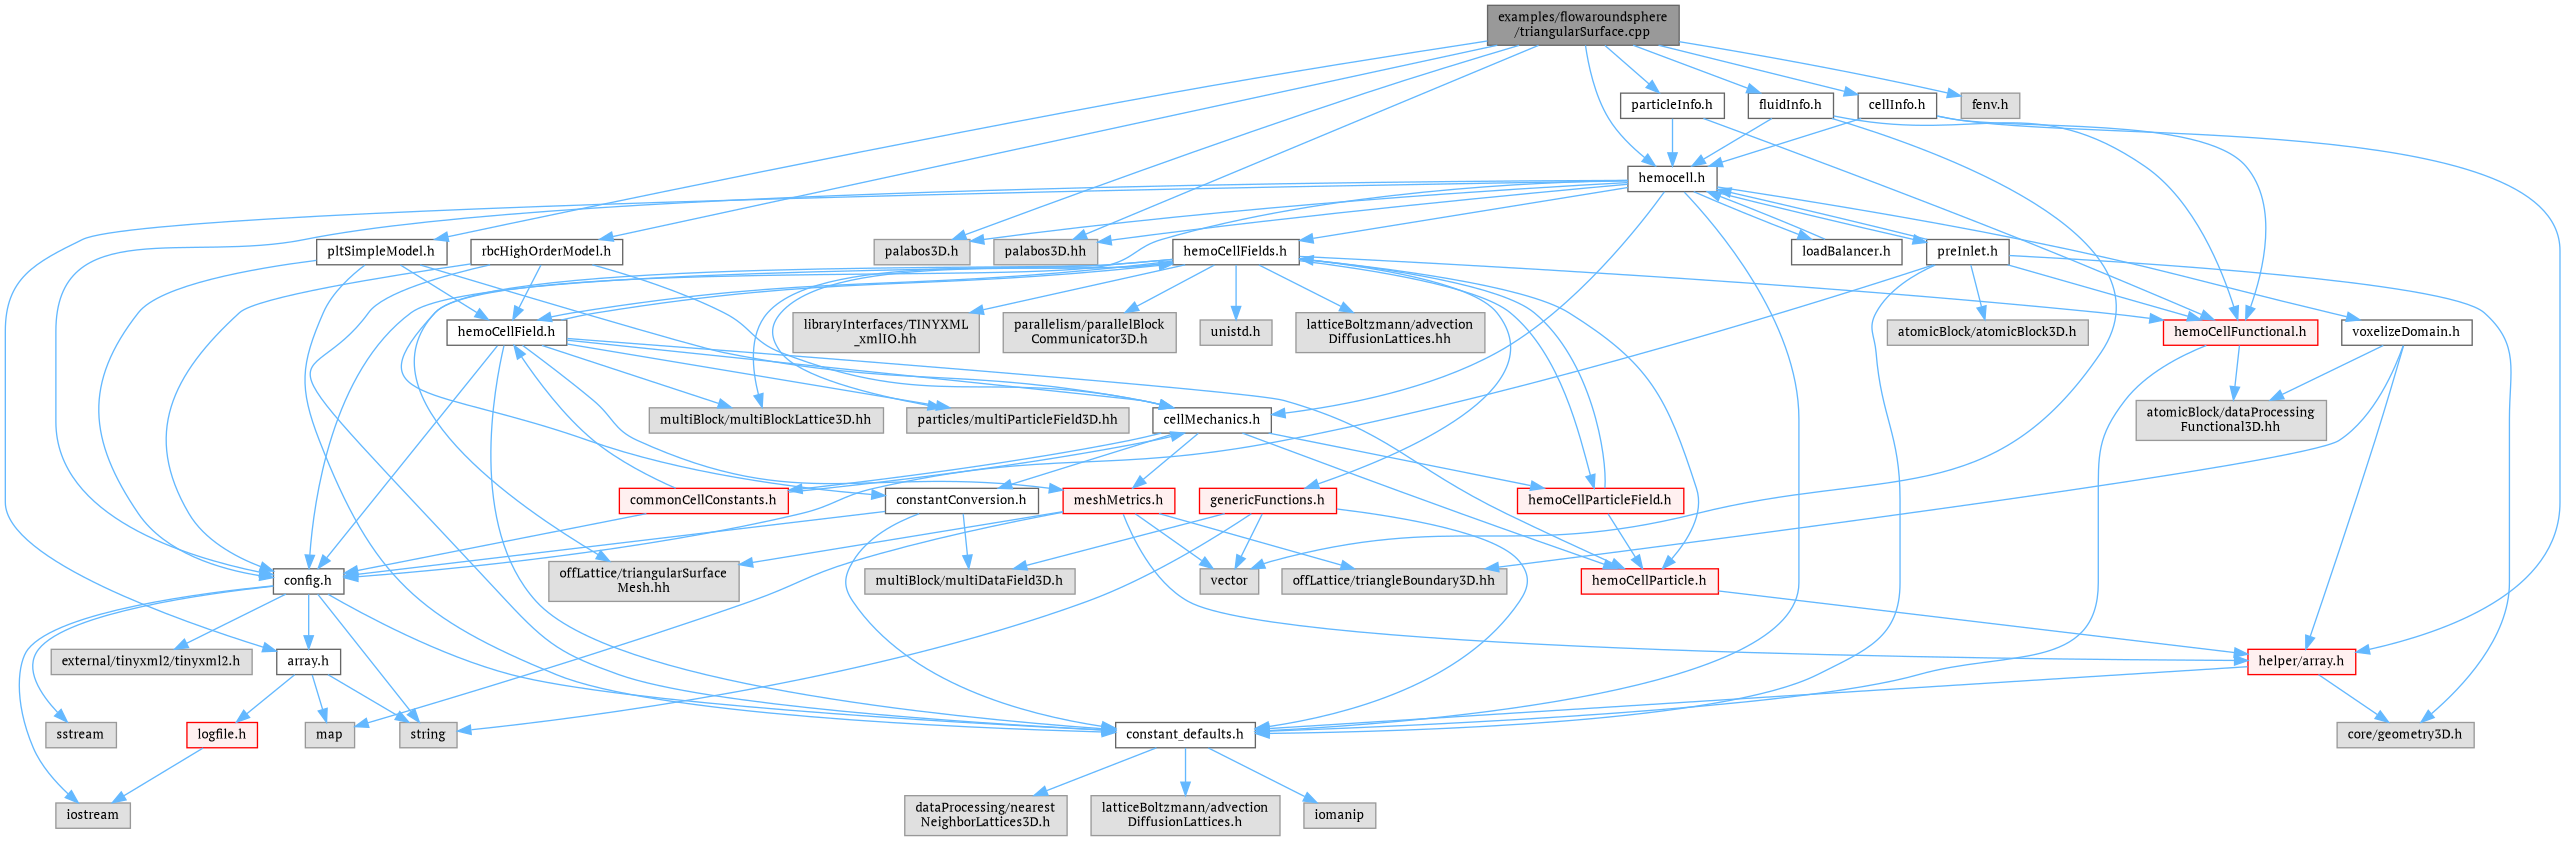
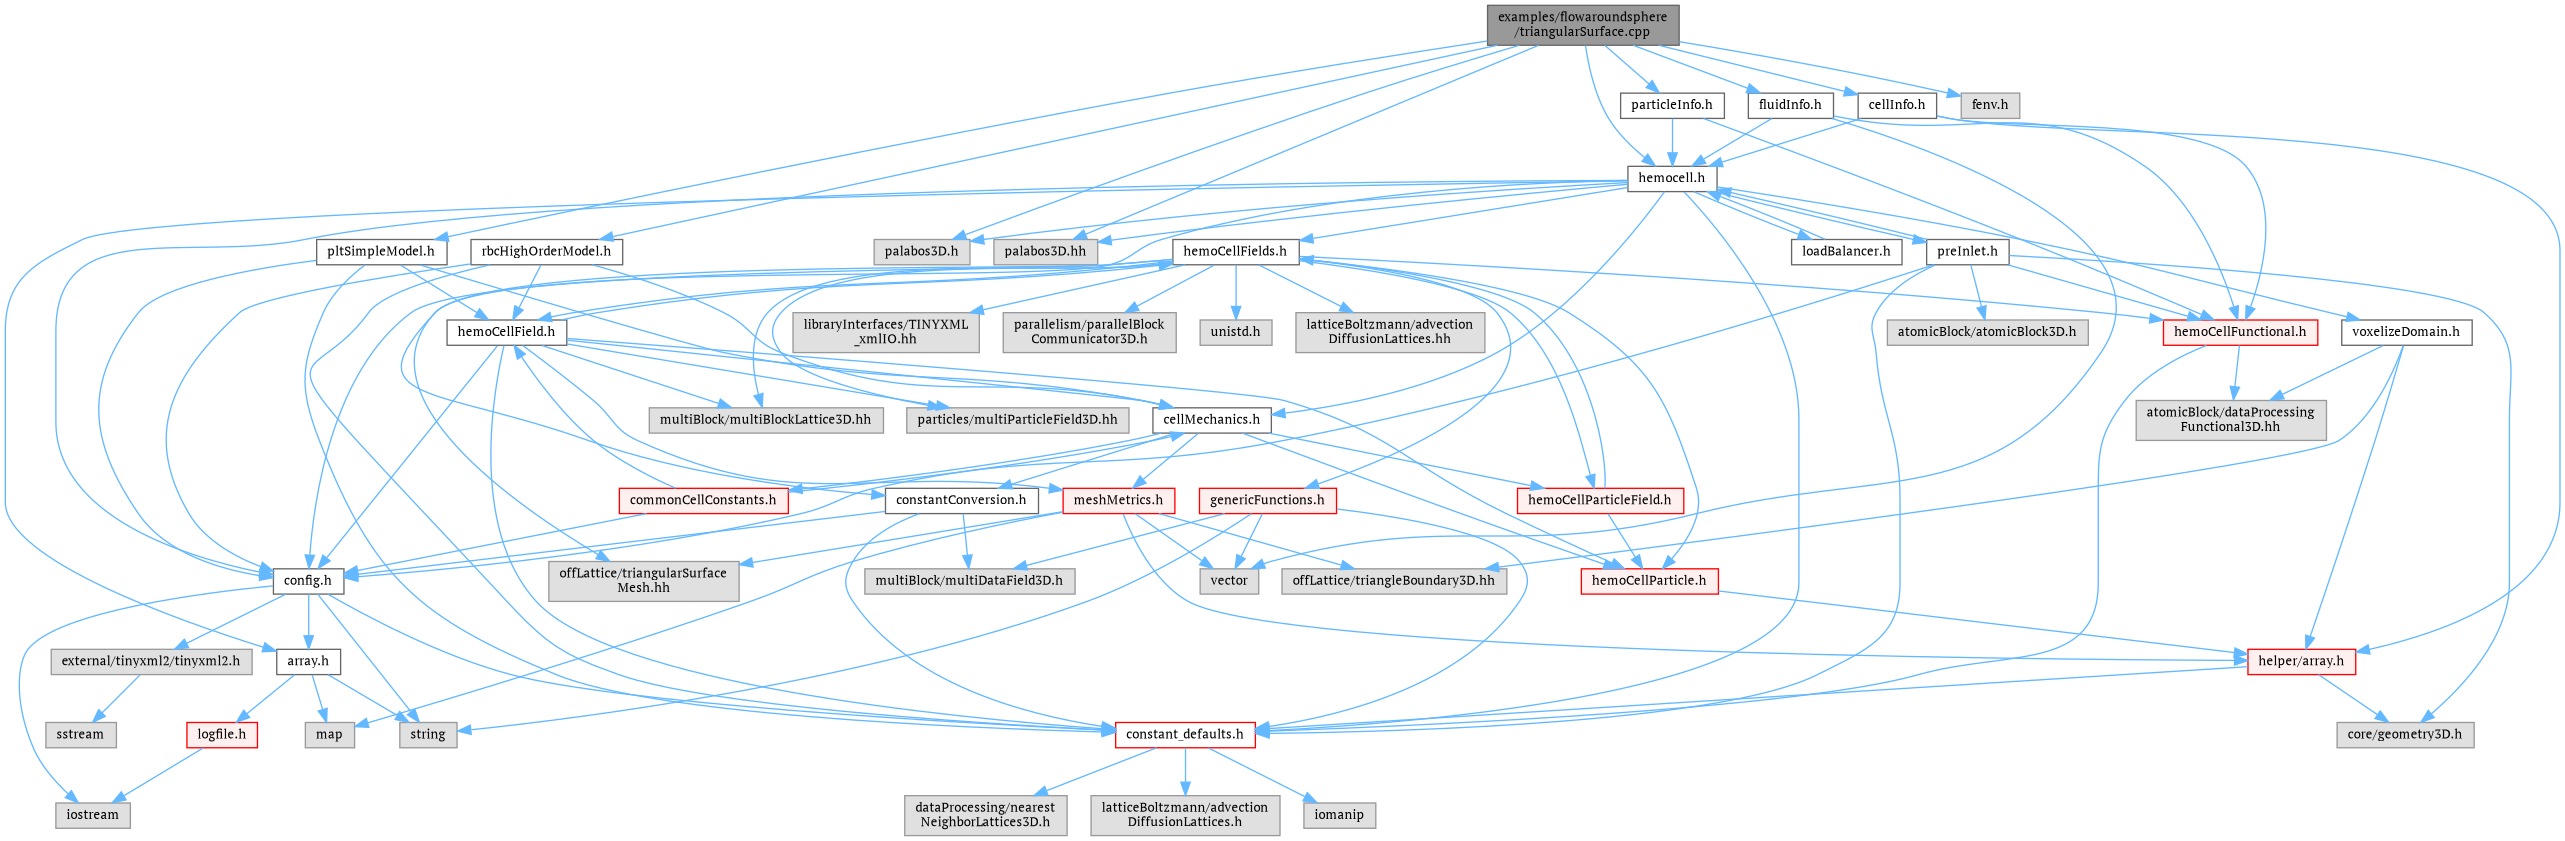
(117, 613) -> (121, 694)
(1186, 735) -> (1186, 735)
